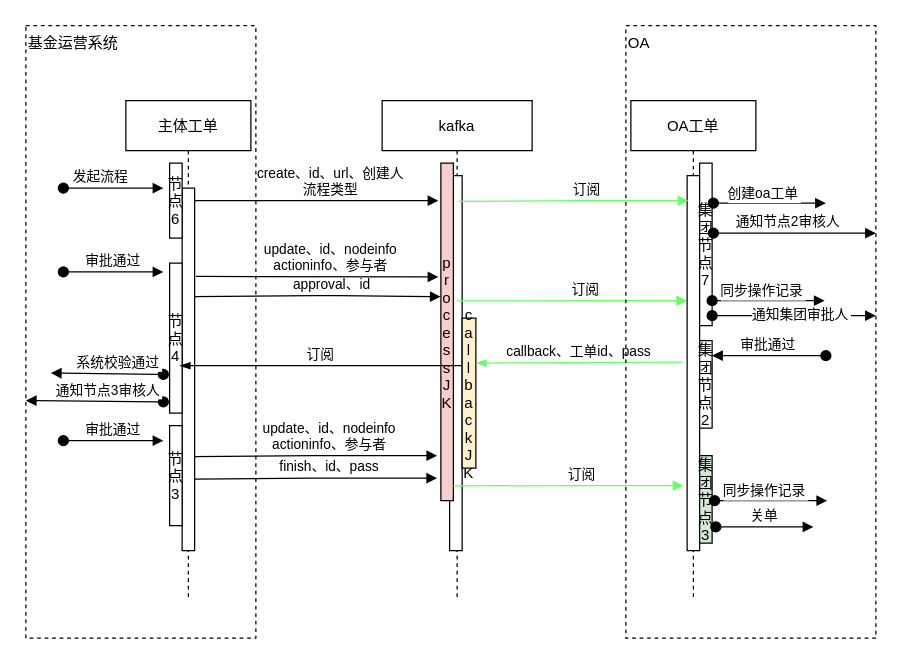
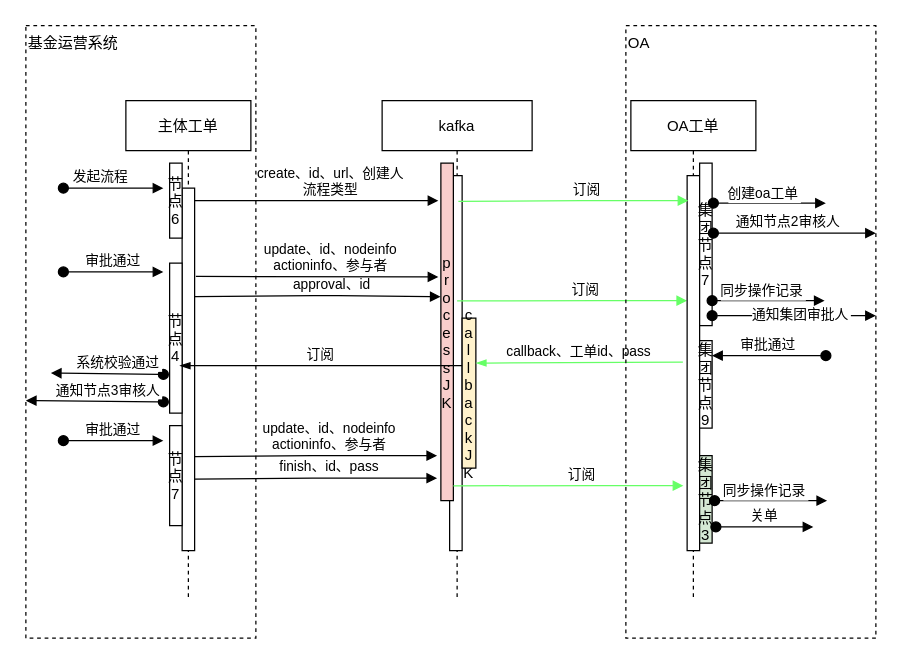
(705, 350) -> (705, 350)
(175, 459) -> (175, 459)
